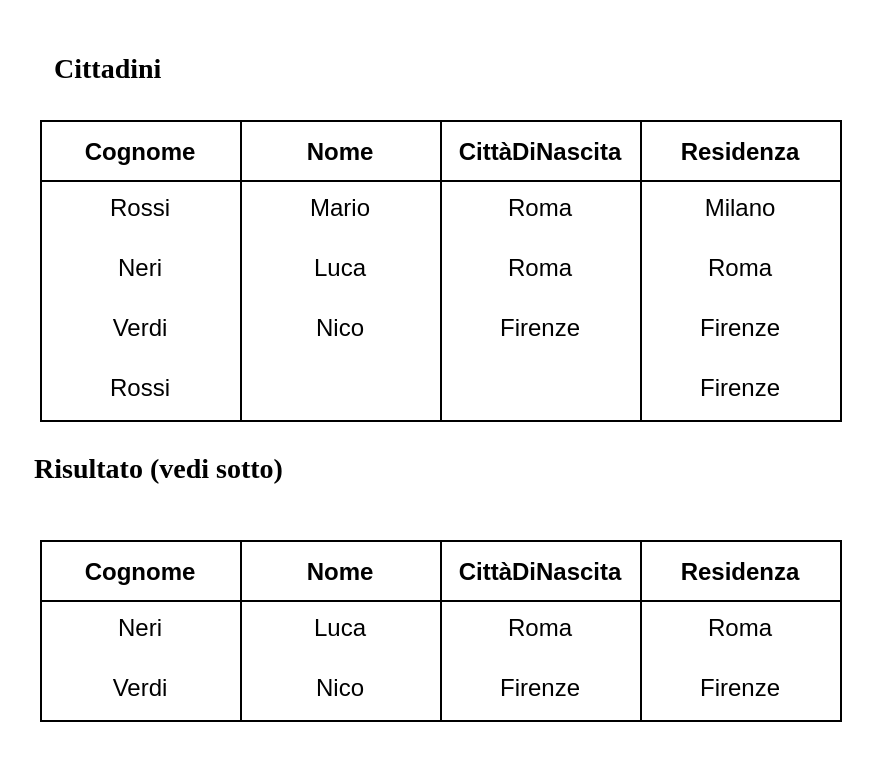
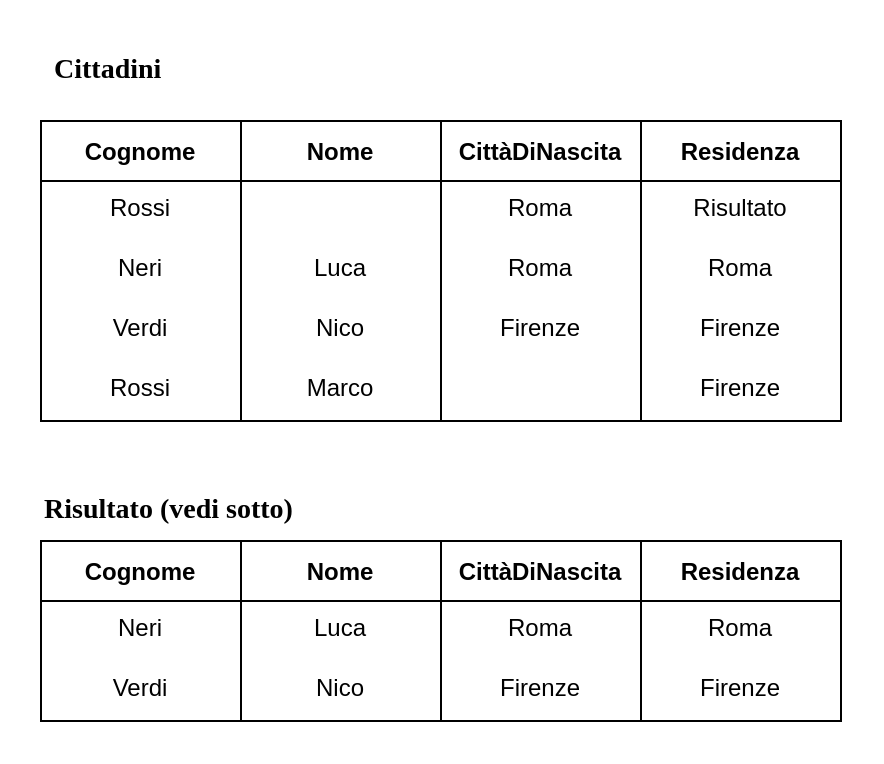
(740, 208) -> (740, 208)
(341, 211) -> none
none -> (341, 391)
(181, 471) -> (191, 511)
